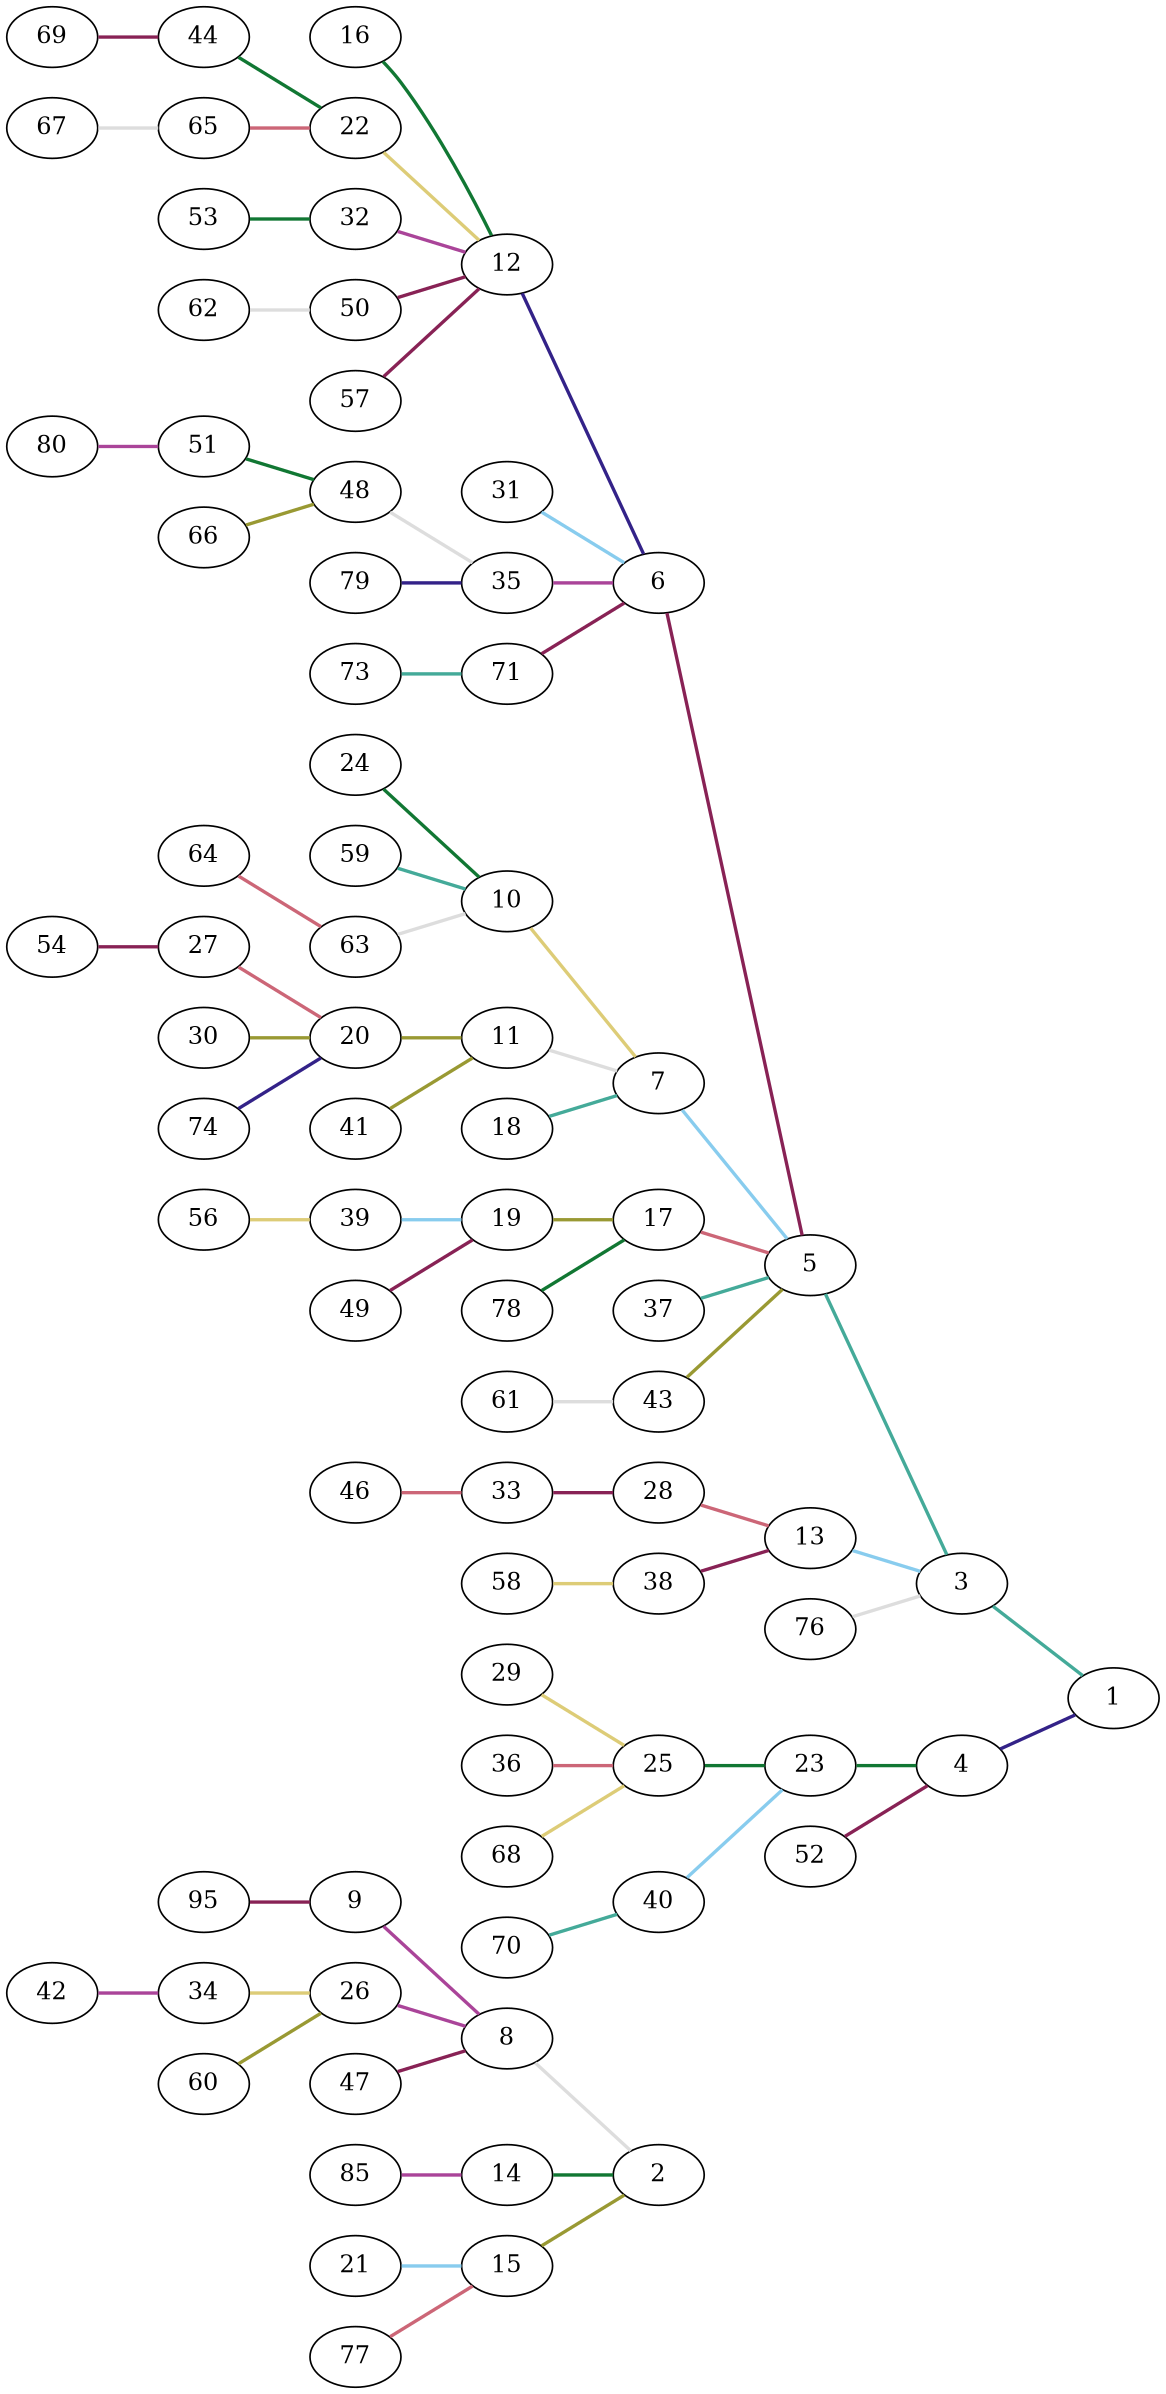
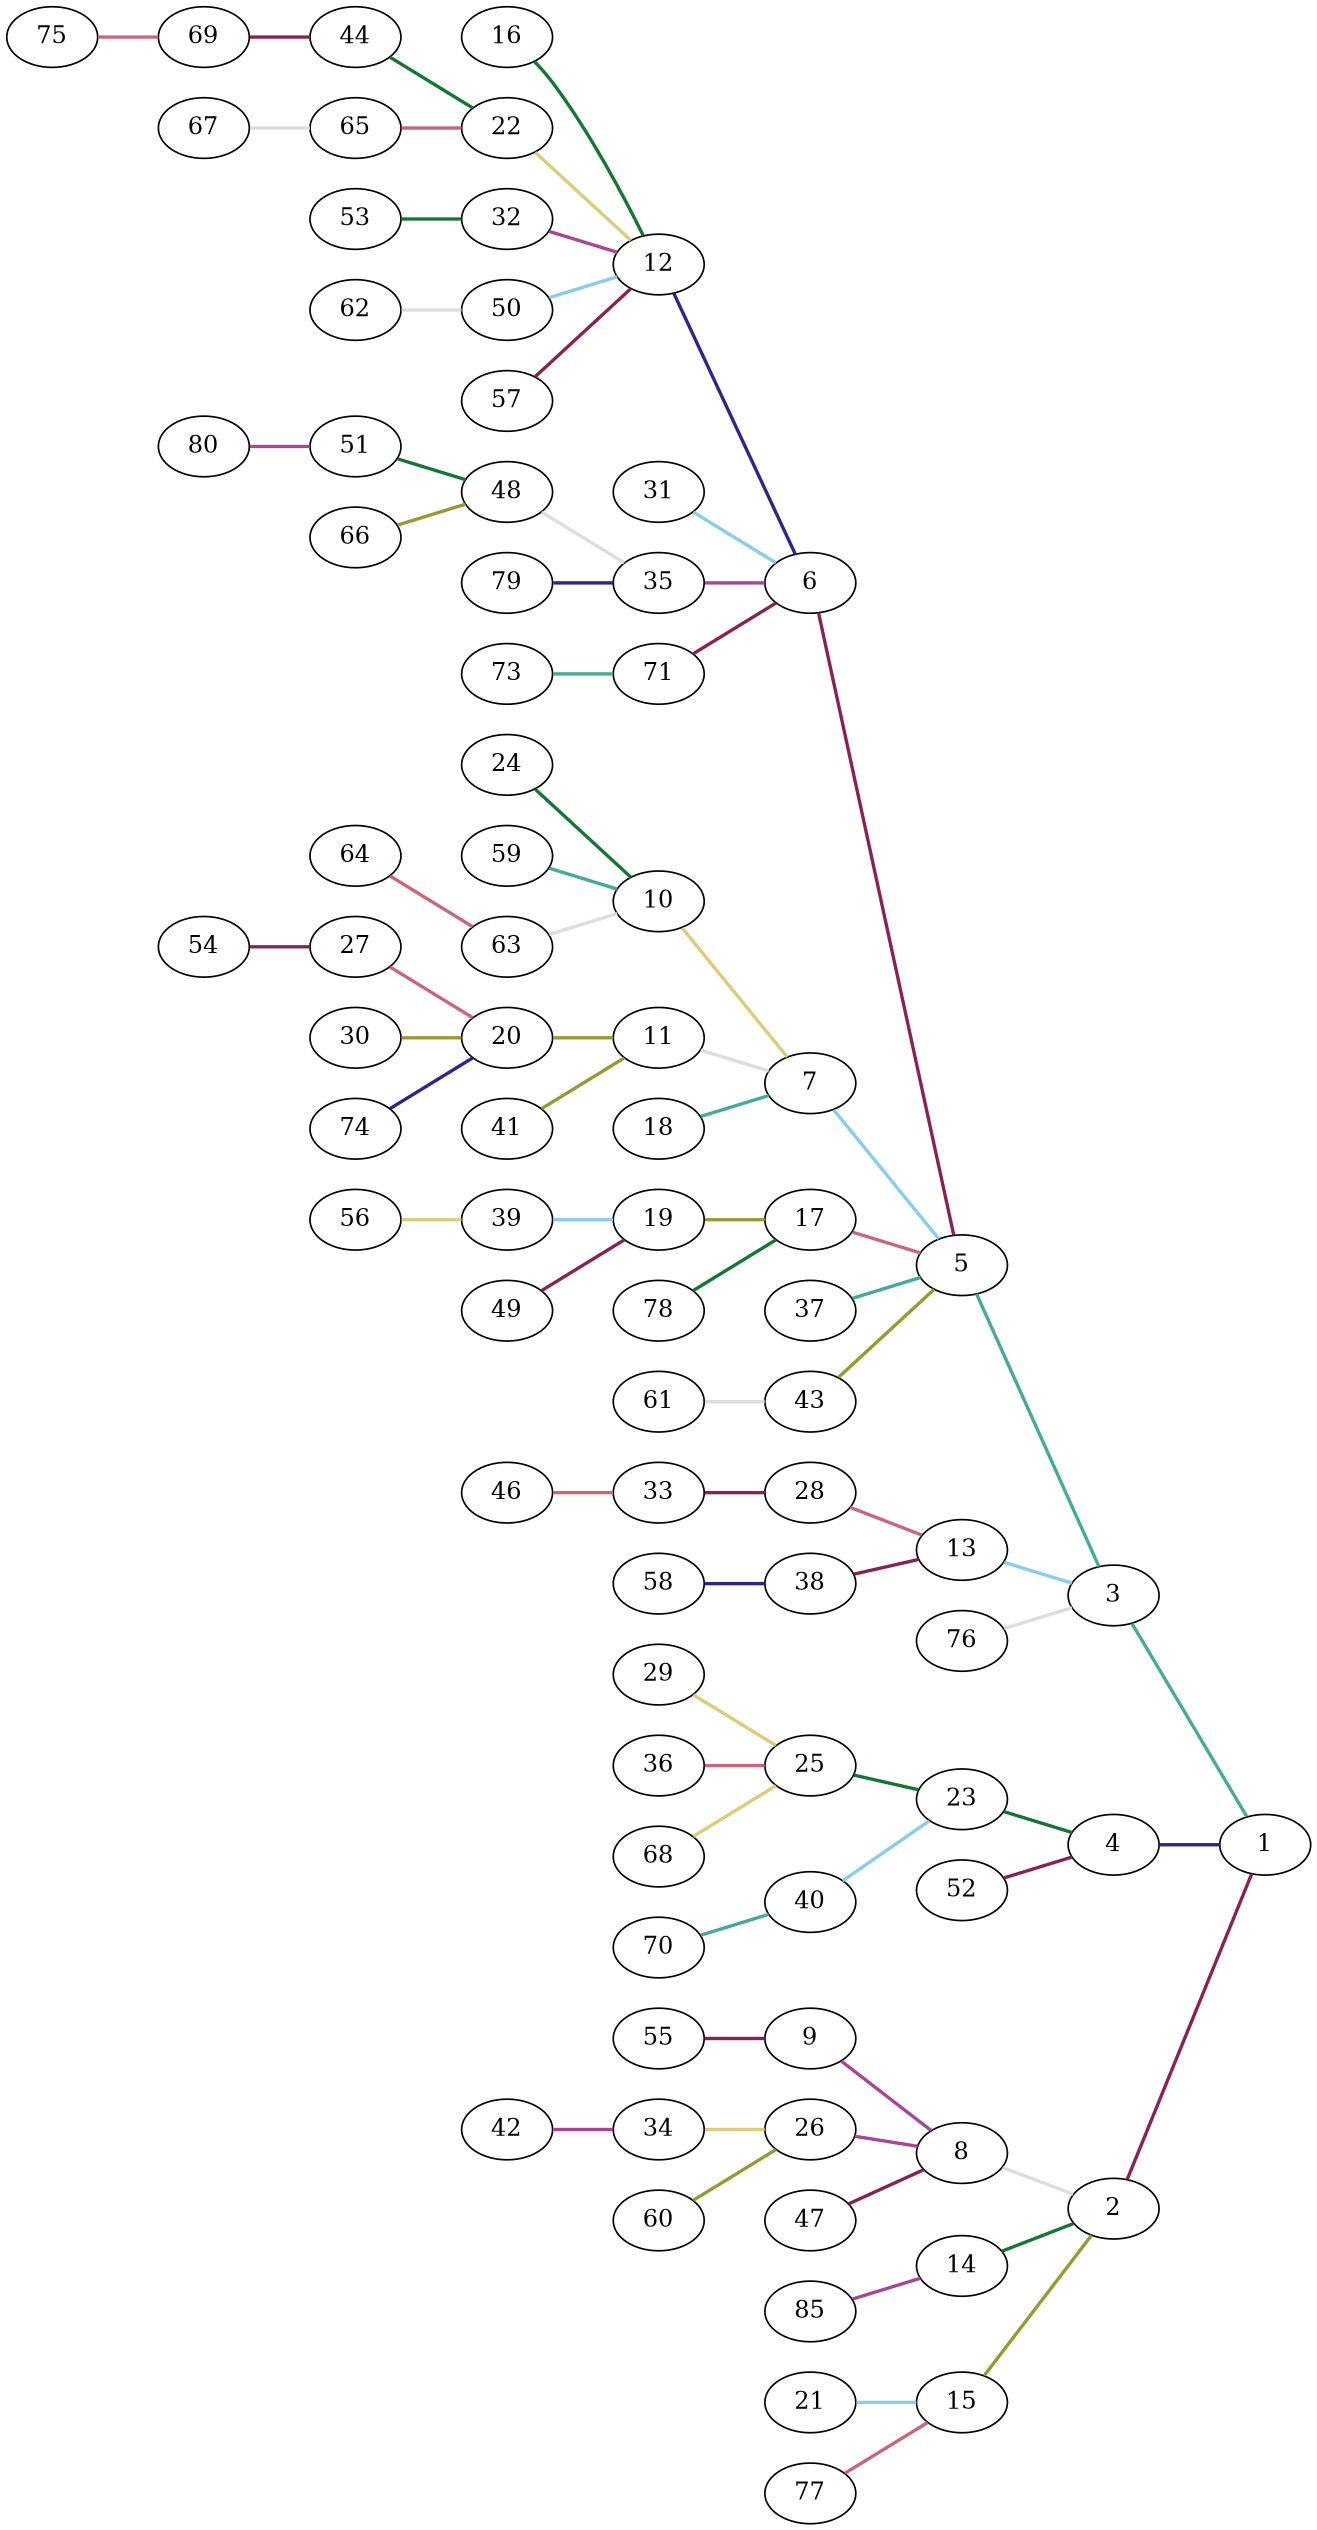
none -> (52, 37)
(432, 287) -> (583, 287)
(583, 1584) -> (735, 1584)
(204, 1902) -> (659, 2039)
none -> (1189, 2027)
